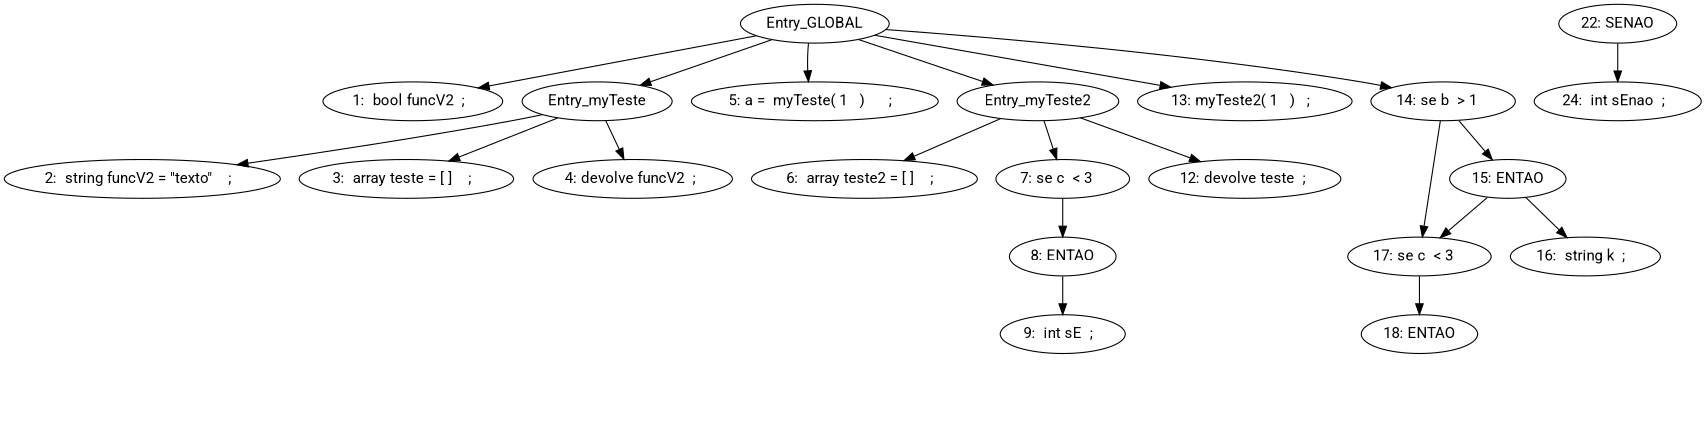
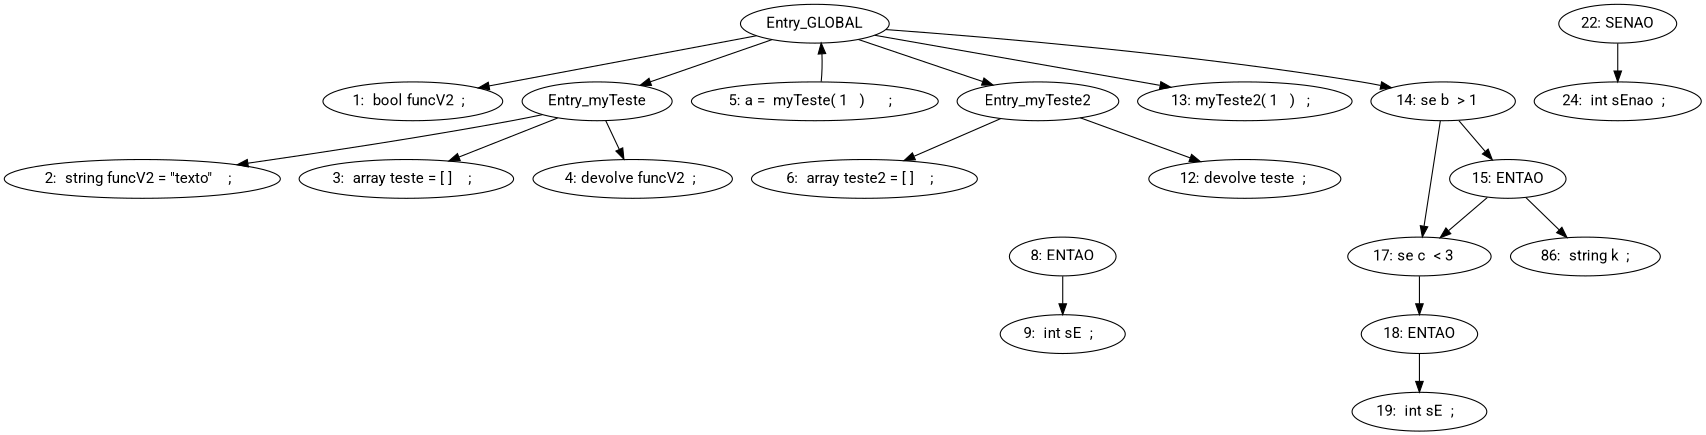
(808, 57) -> (822, 68)
(1063, 179) -> none
(1585, 257) -> (1585, 257)
none -> (1419, 412)
